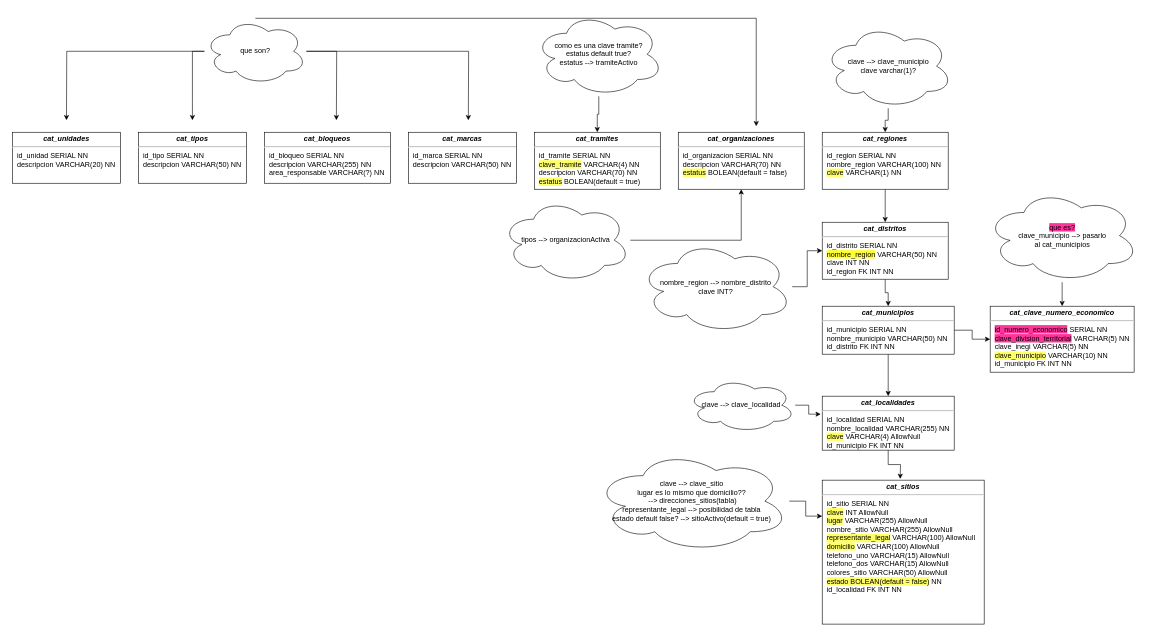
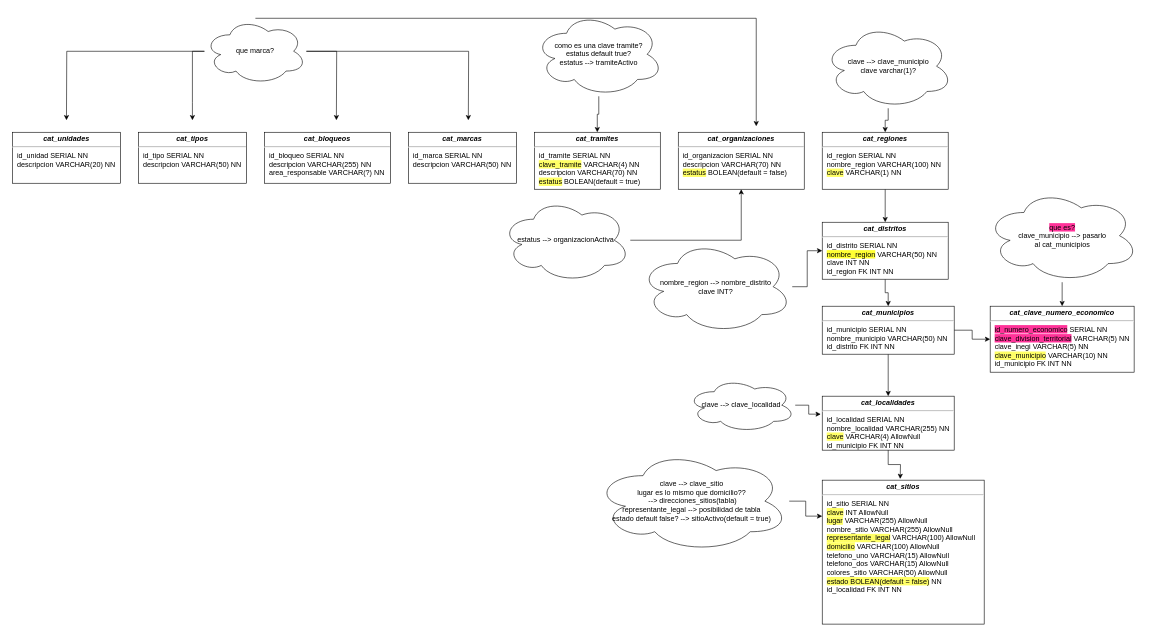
(255, 51) -> (255, 51)
(566, 240) -> (566, 240)
